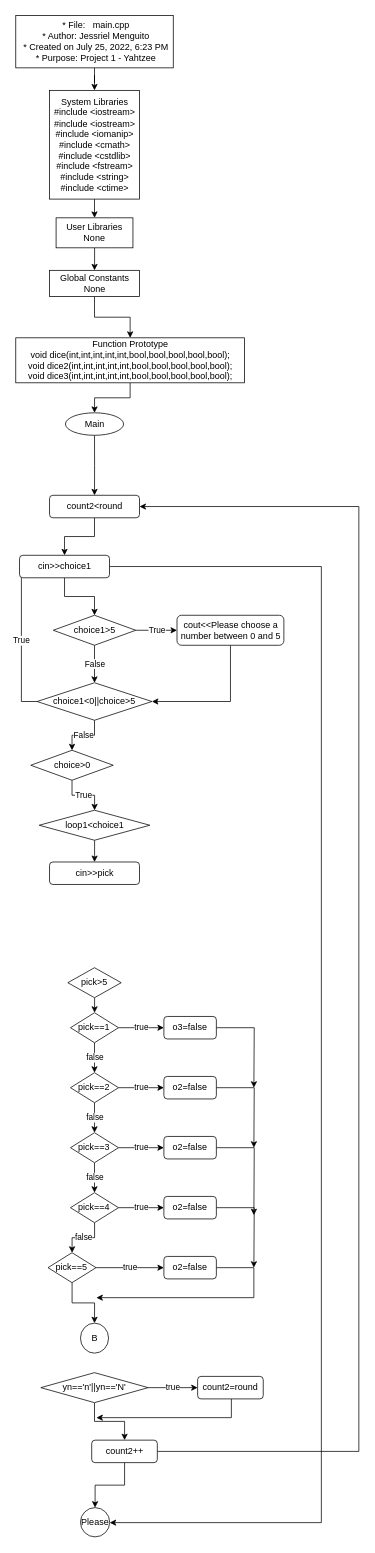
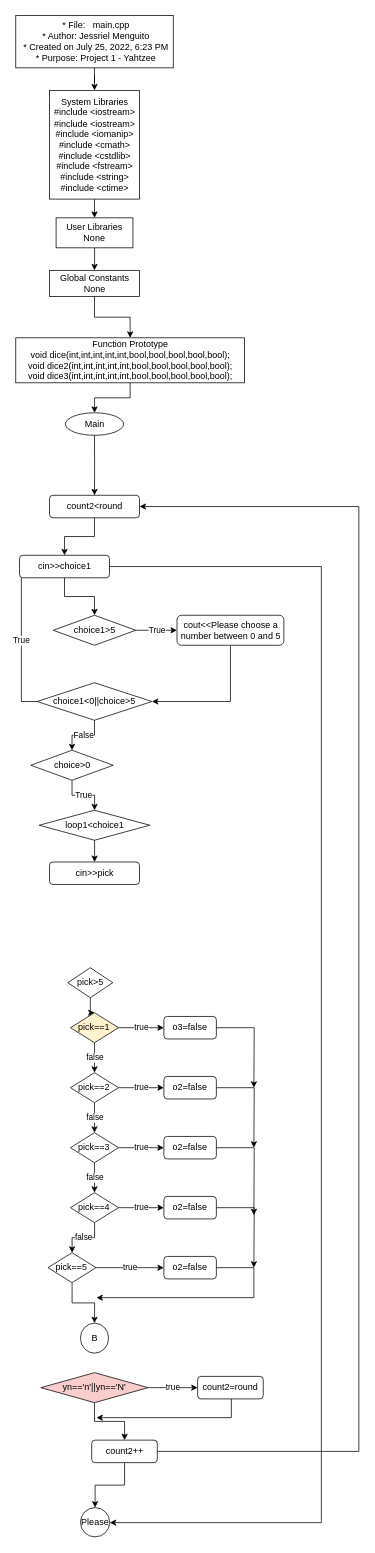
(95, 661) -> none
(95, 983) -> (90, 983)
(95, 1028) -> (95, 1028)
(95, 1388) -> (95, 1388)
